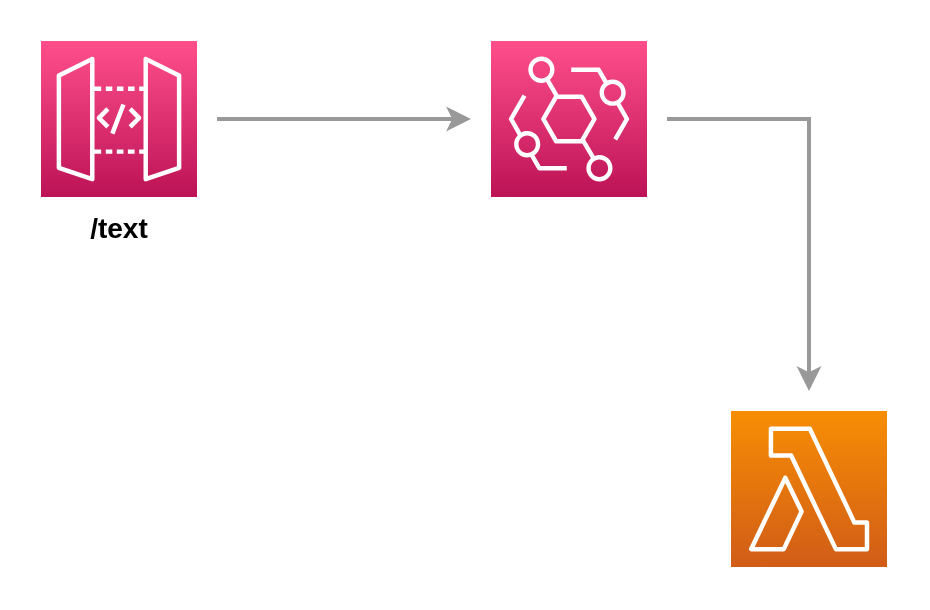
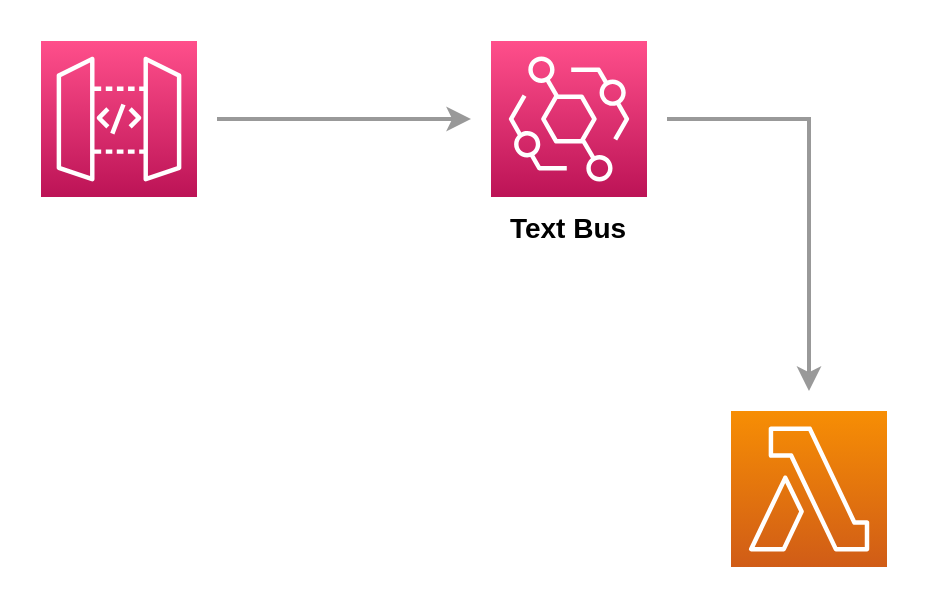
(119, 229) -> none
none -> (569, 229)
